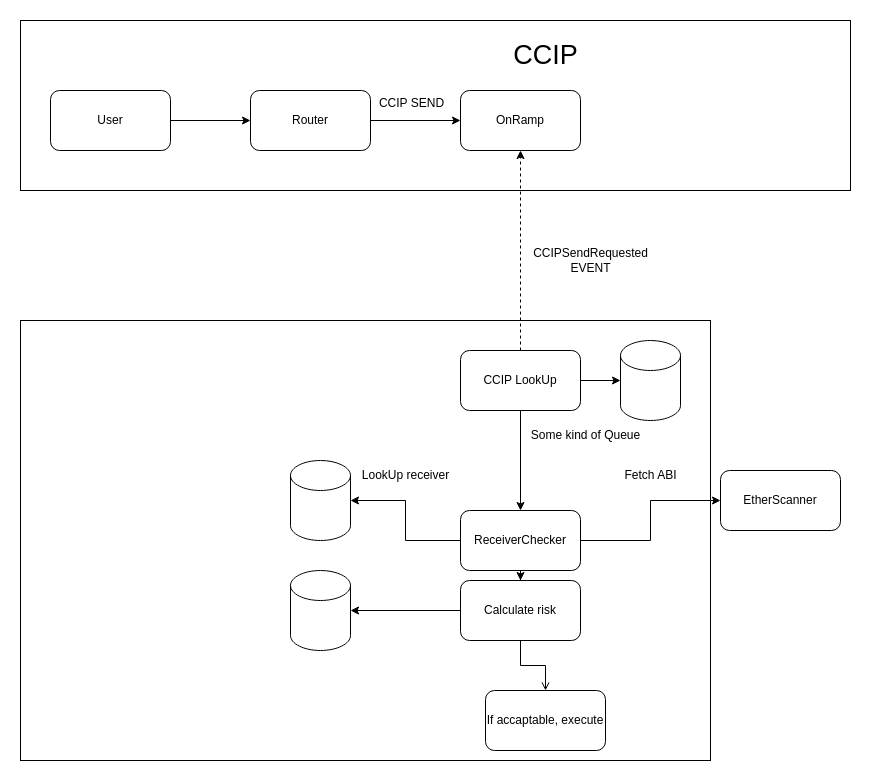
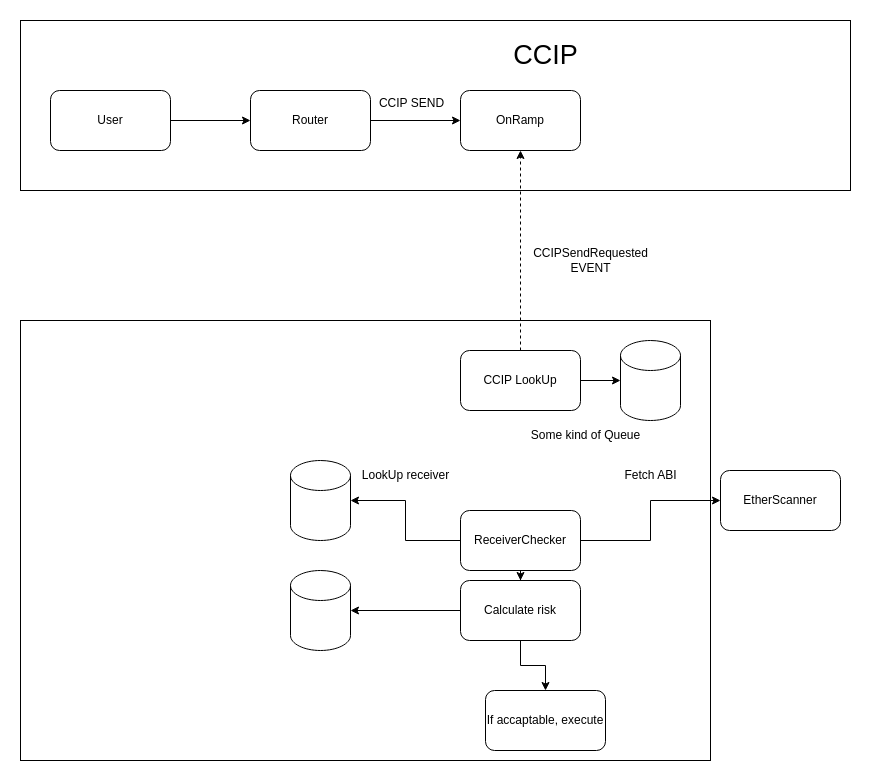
(521, 457) -> none
(546, 683) -> (546, 682)
